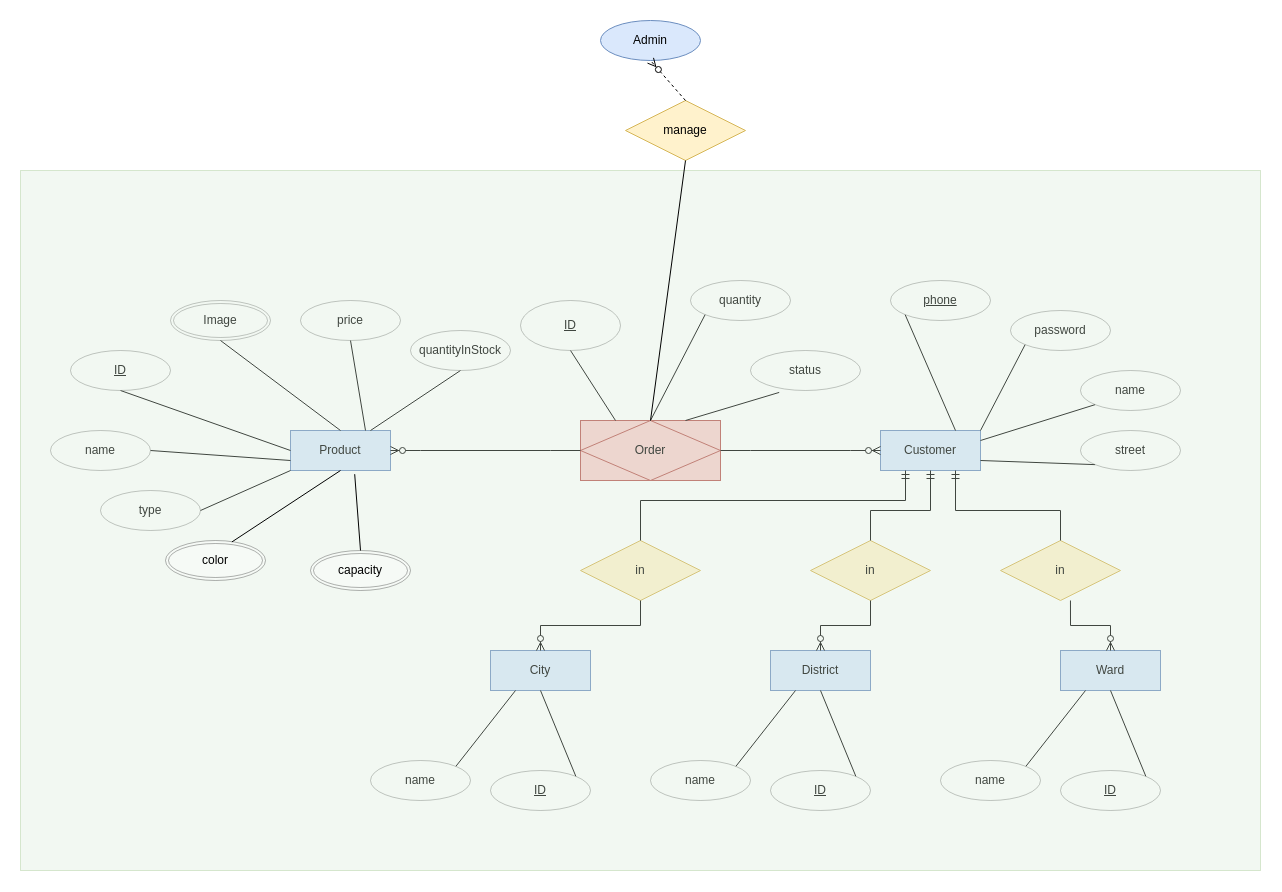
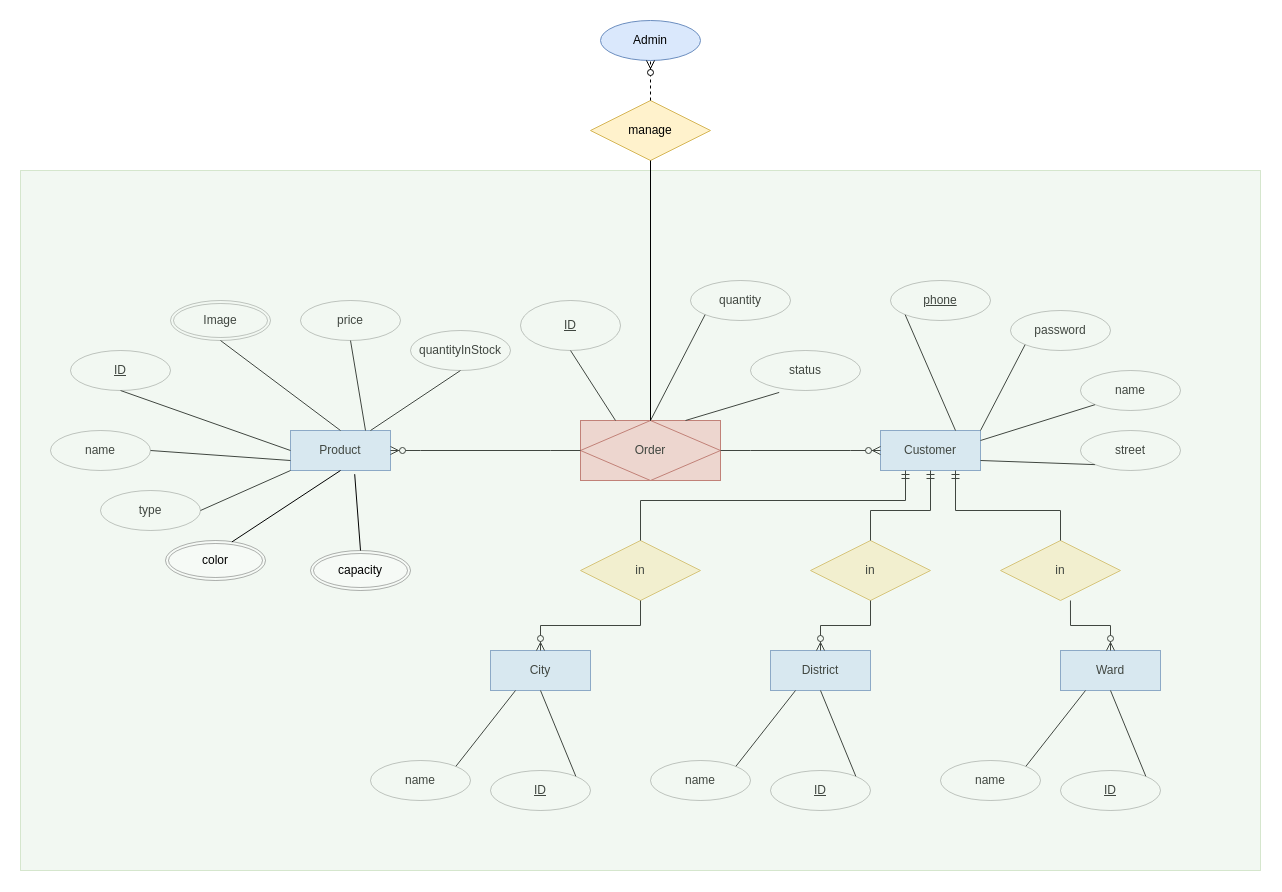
(686, 131) -> (651, 131)
